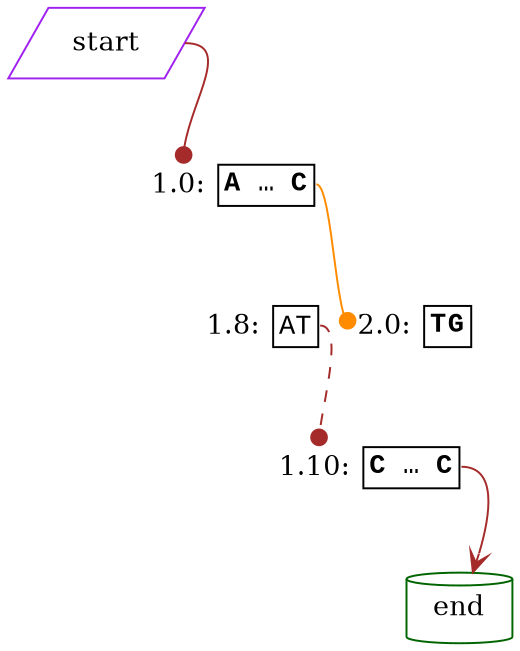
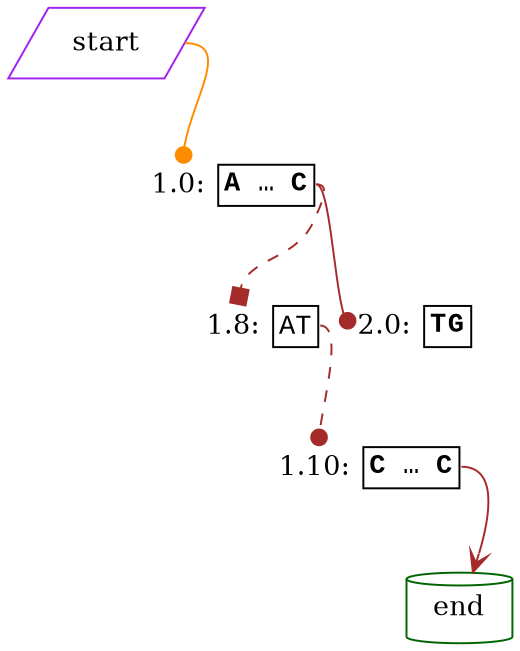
(202, 88) -> (202, 88)
none -> (298, 243)
(333, 248) -> (333, 248)
